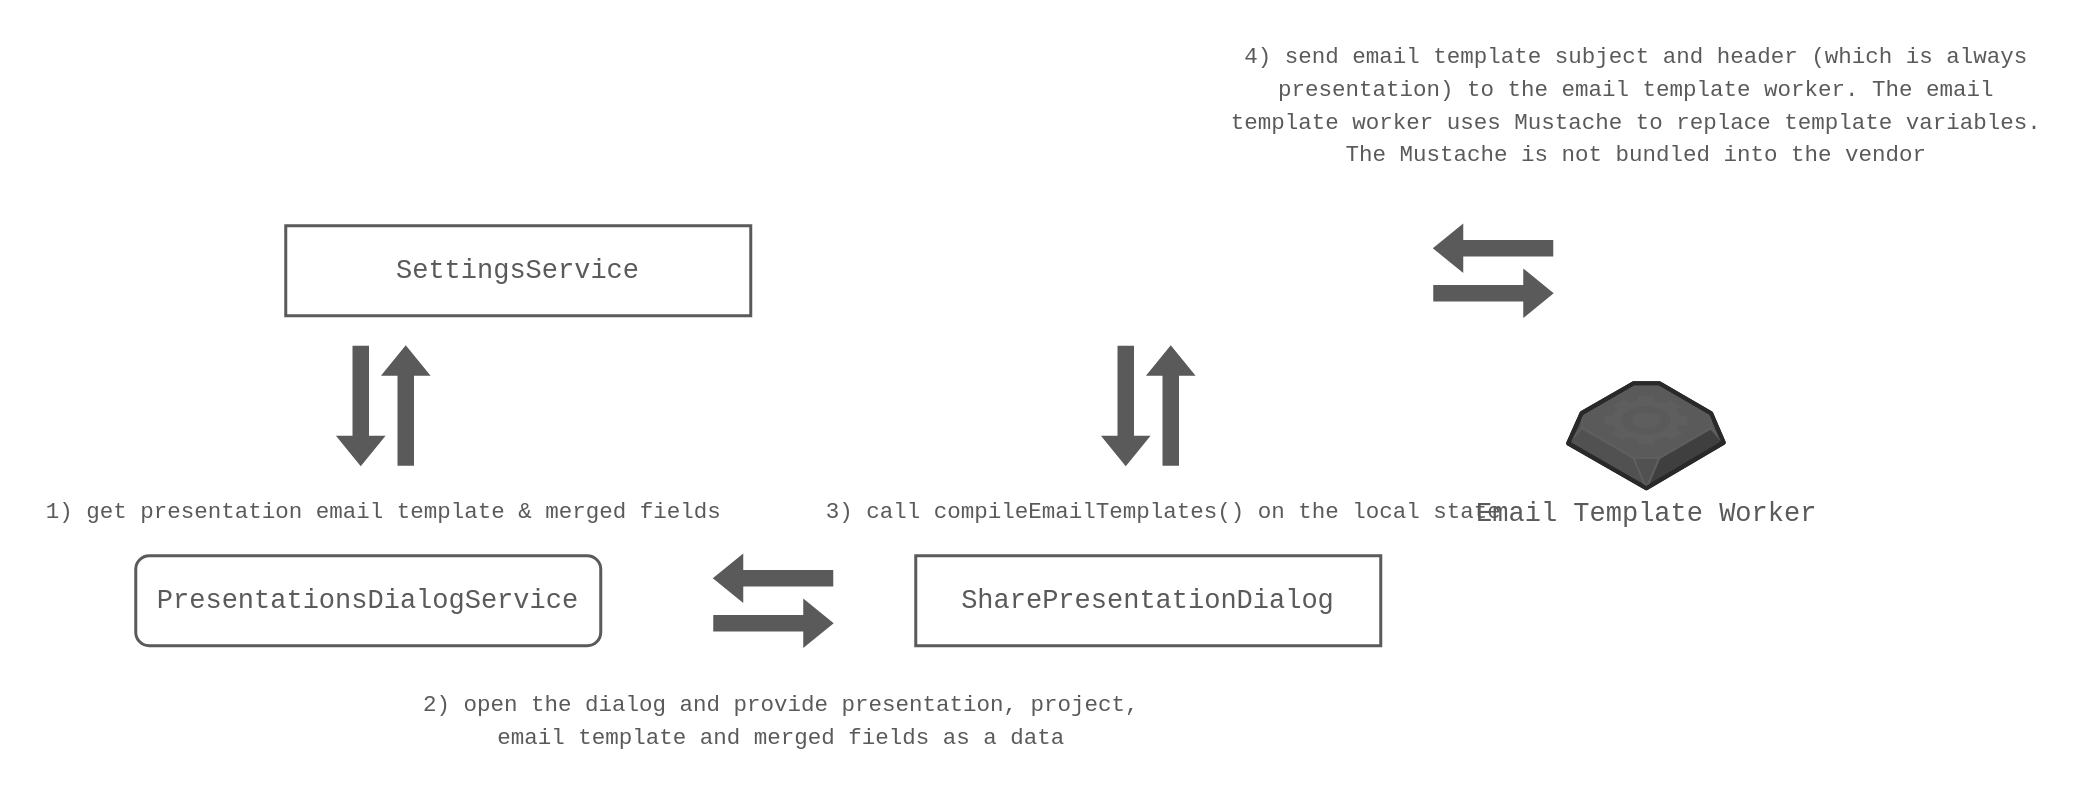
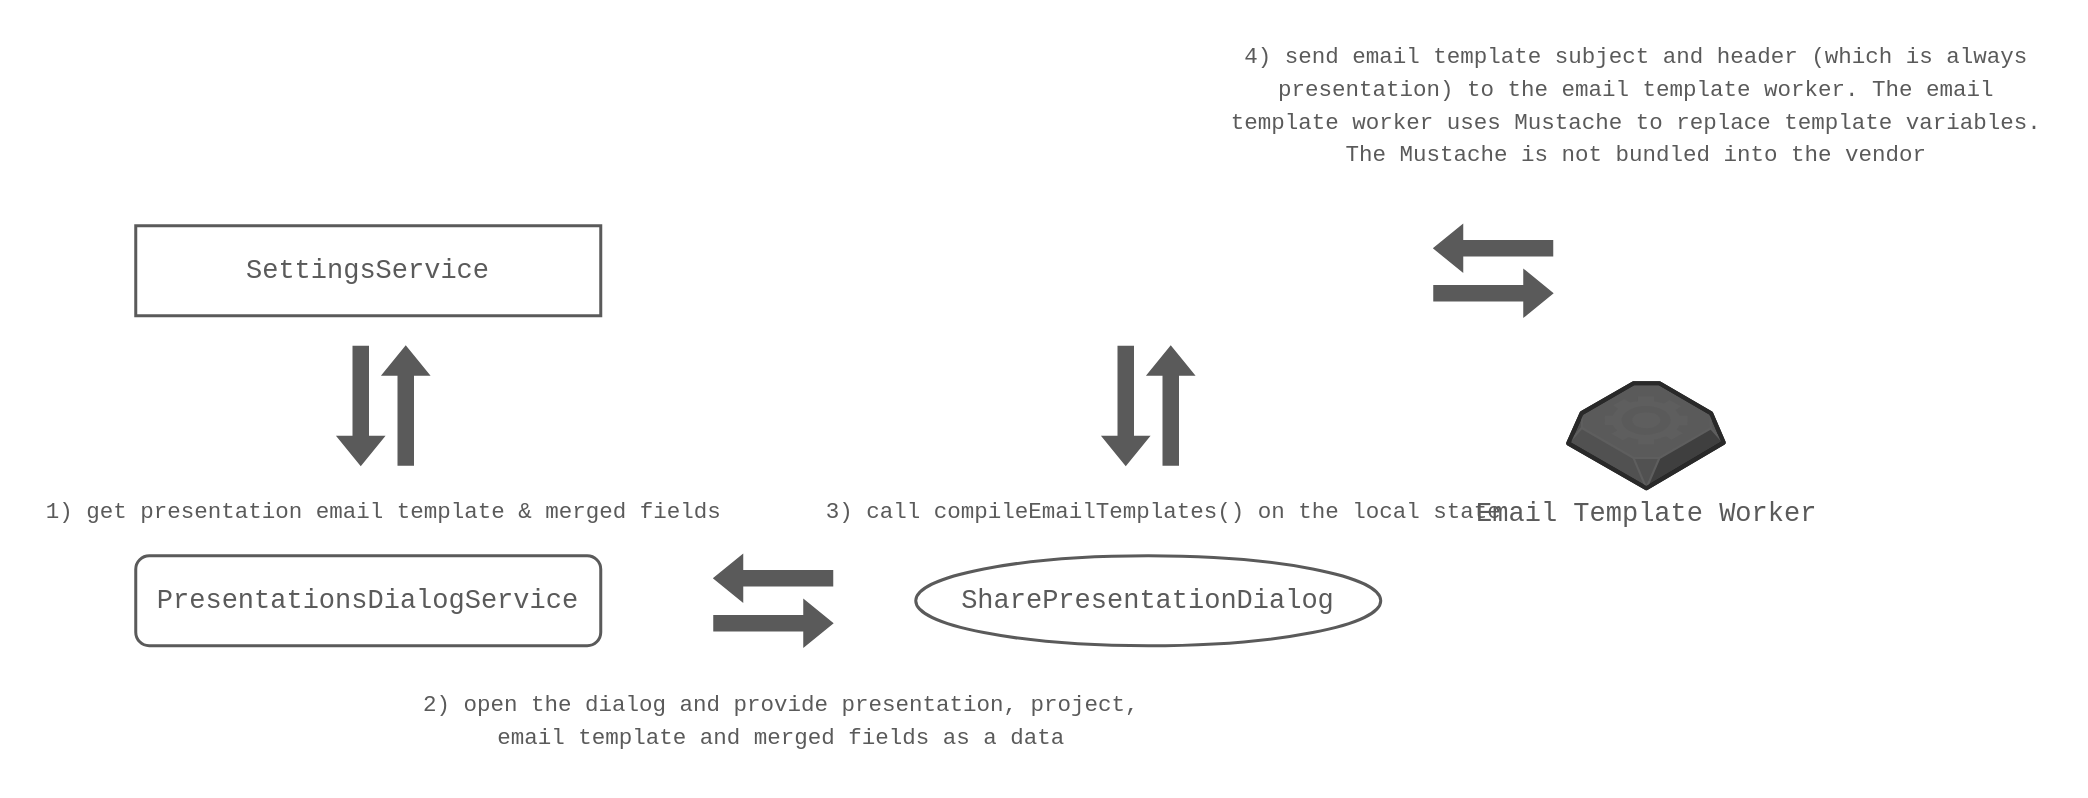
(518, 271) -> (368, 271)
(1148, 601) -> (1148, 601)
